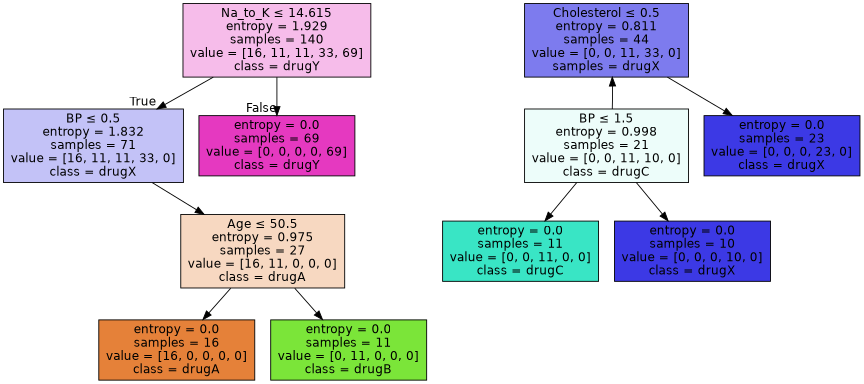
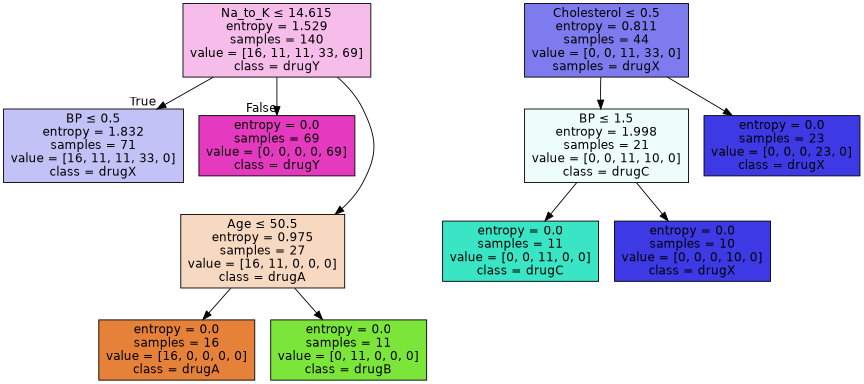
(277, 27) -> (277, 27)
(613, 98) -> (601, 89)
(607, 132) -> (607, 132)
(174, 196) -> (374, 142)
